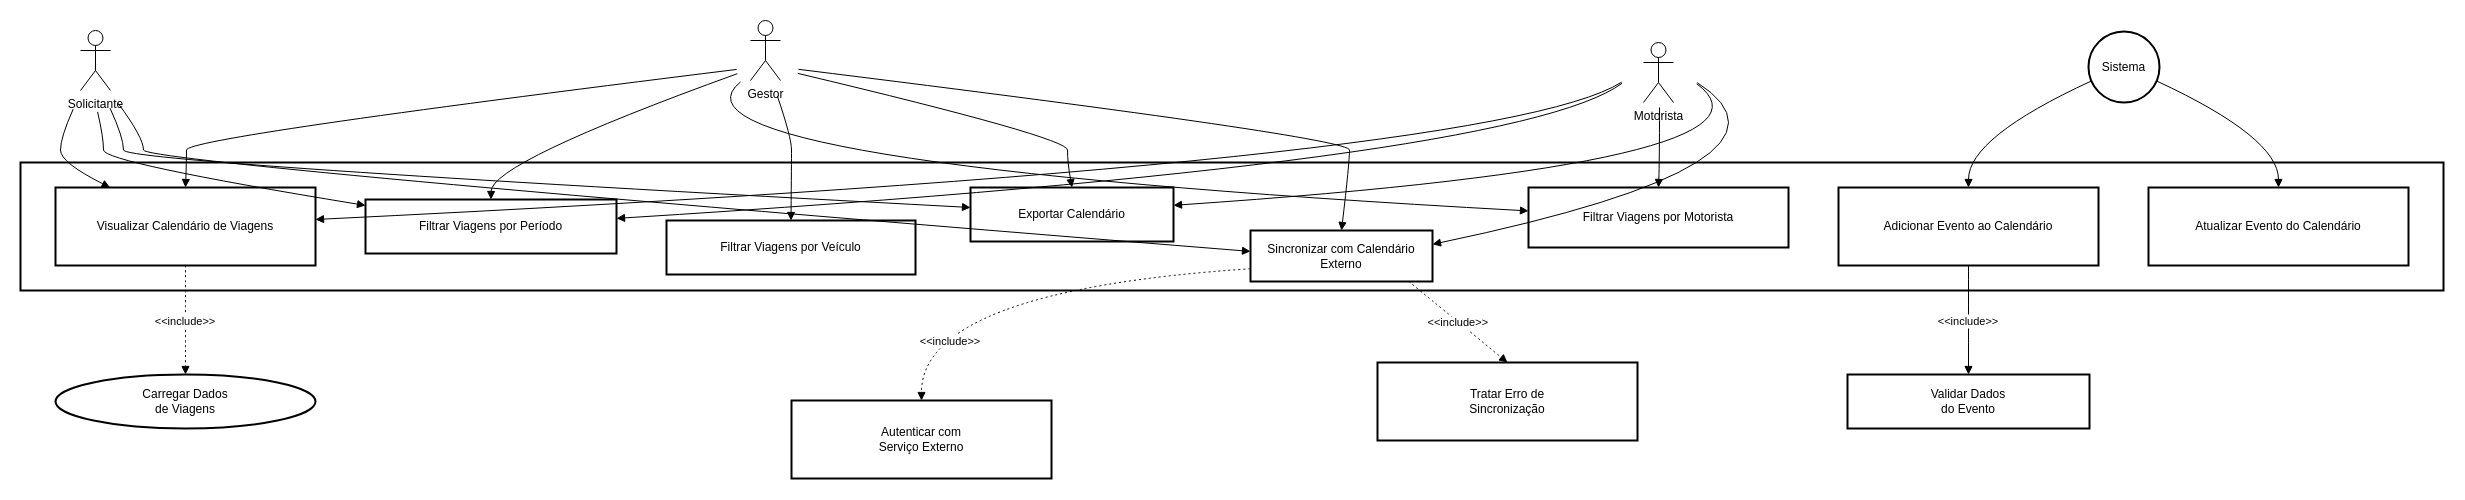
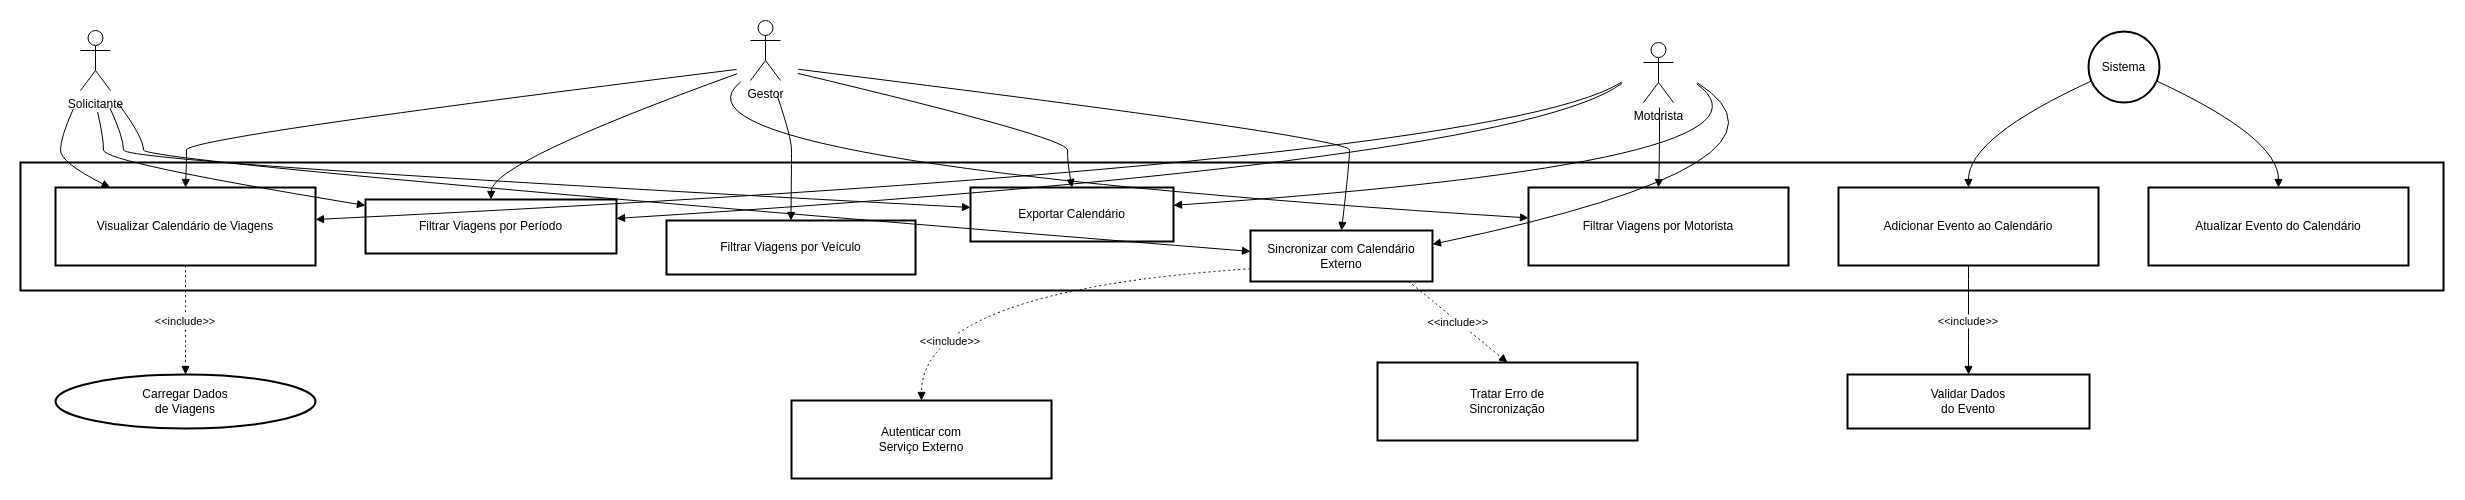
(1659, 218) -> (1659, 227)
